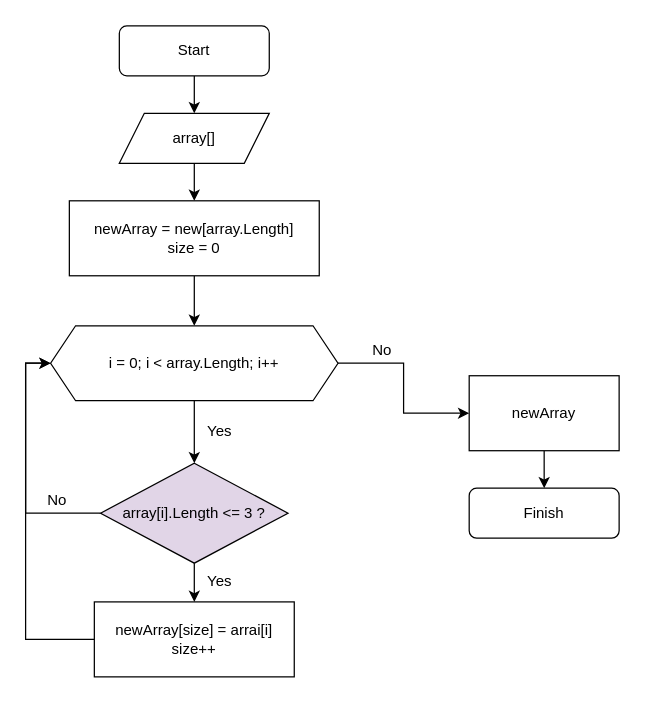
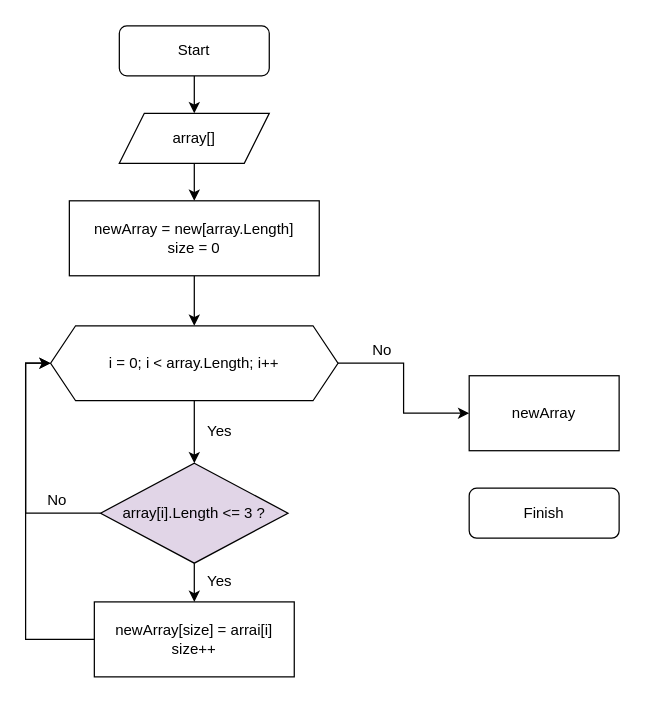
(544, 474) -> none
